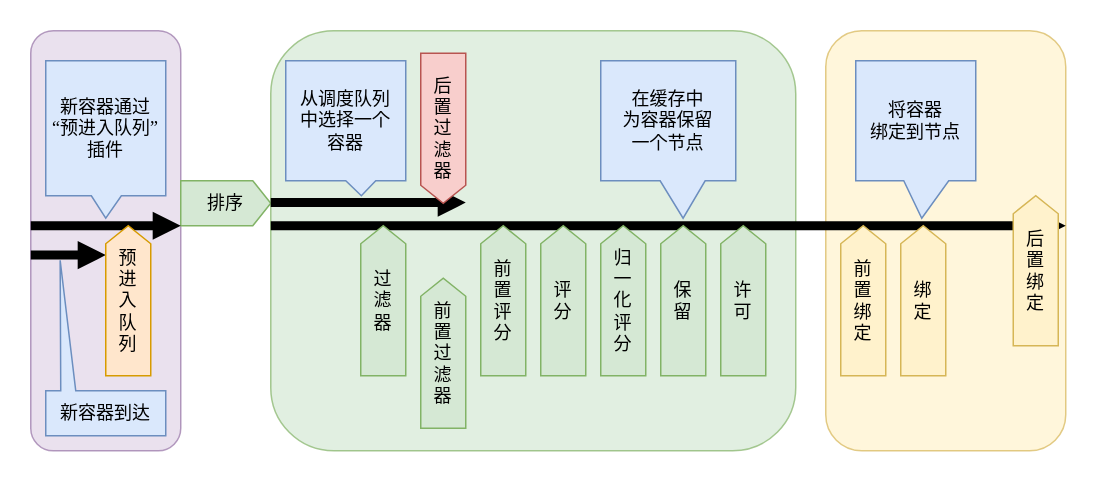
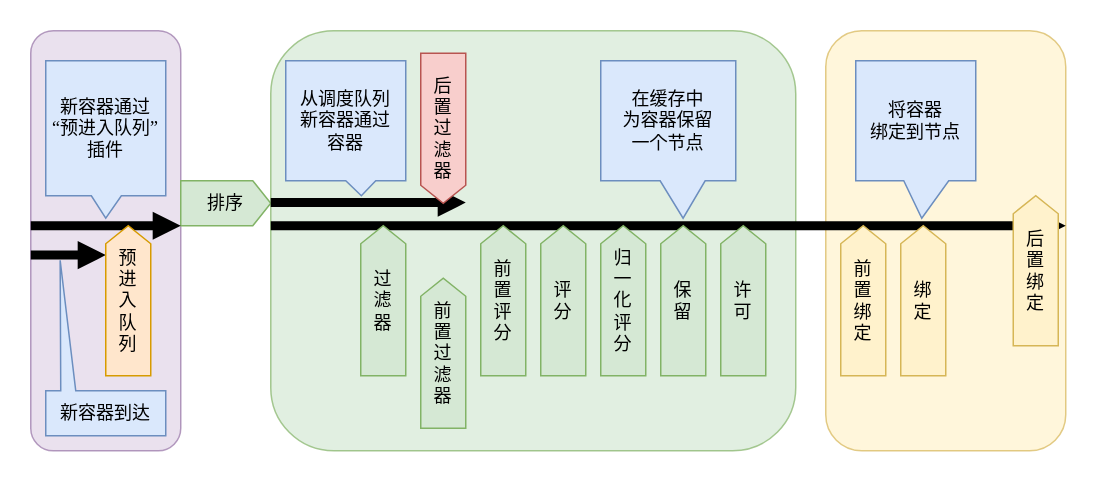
(346, 121) -> (346, 121)
